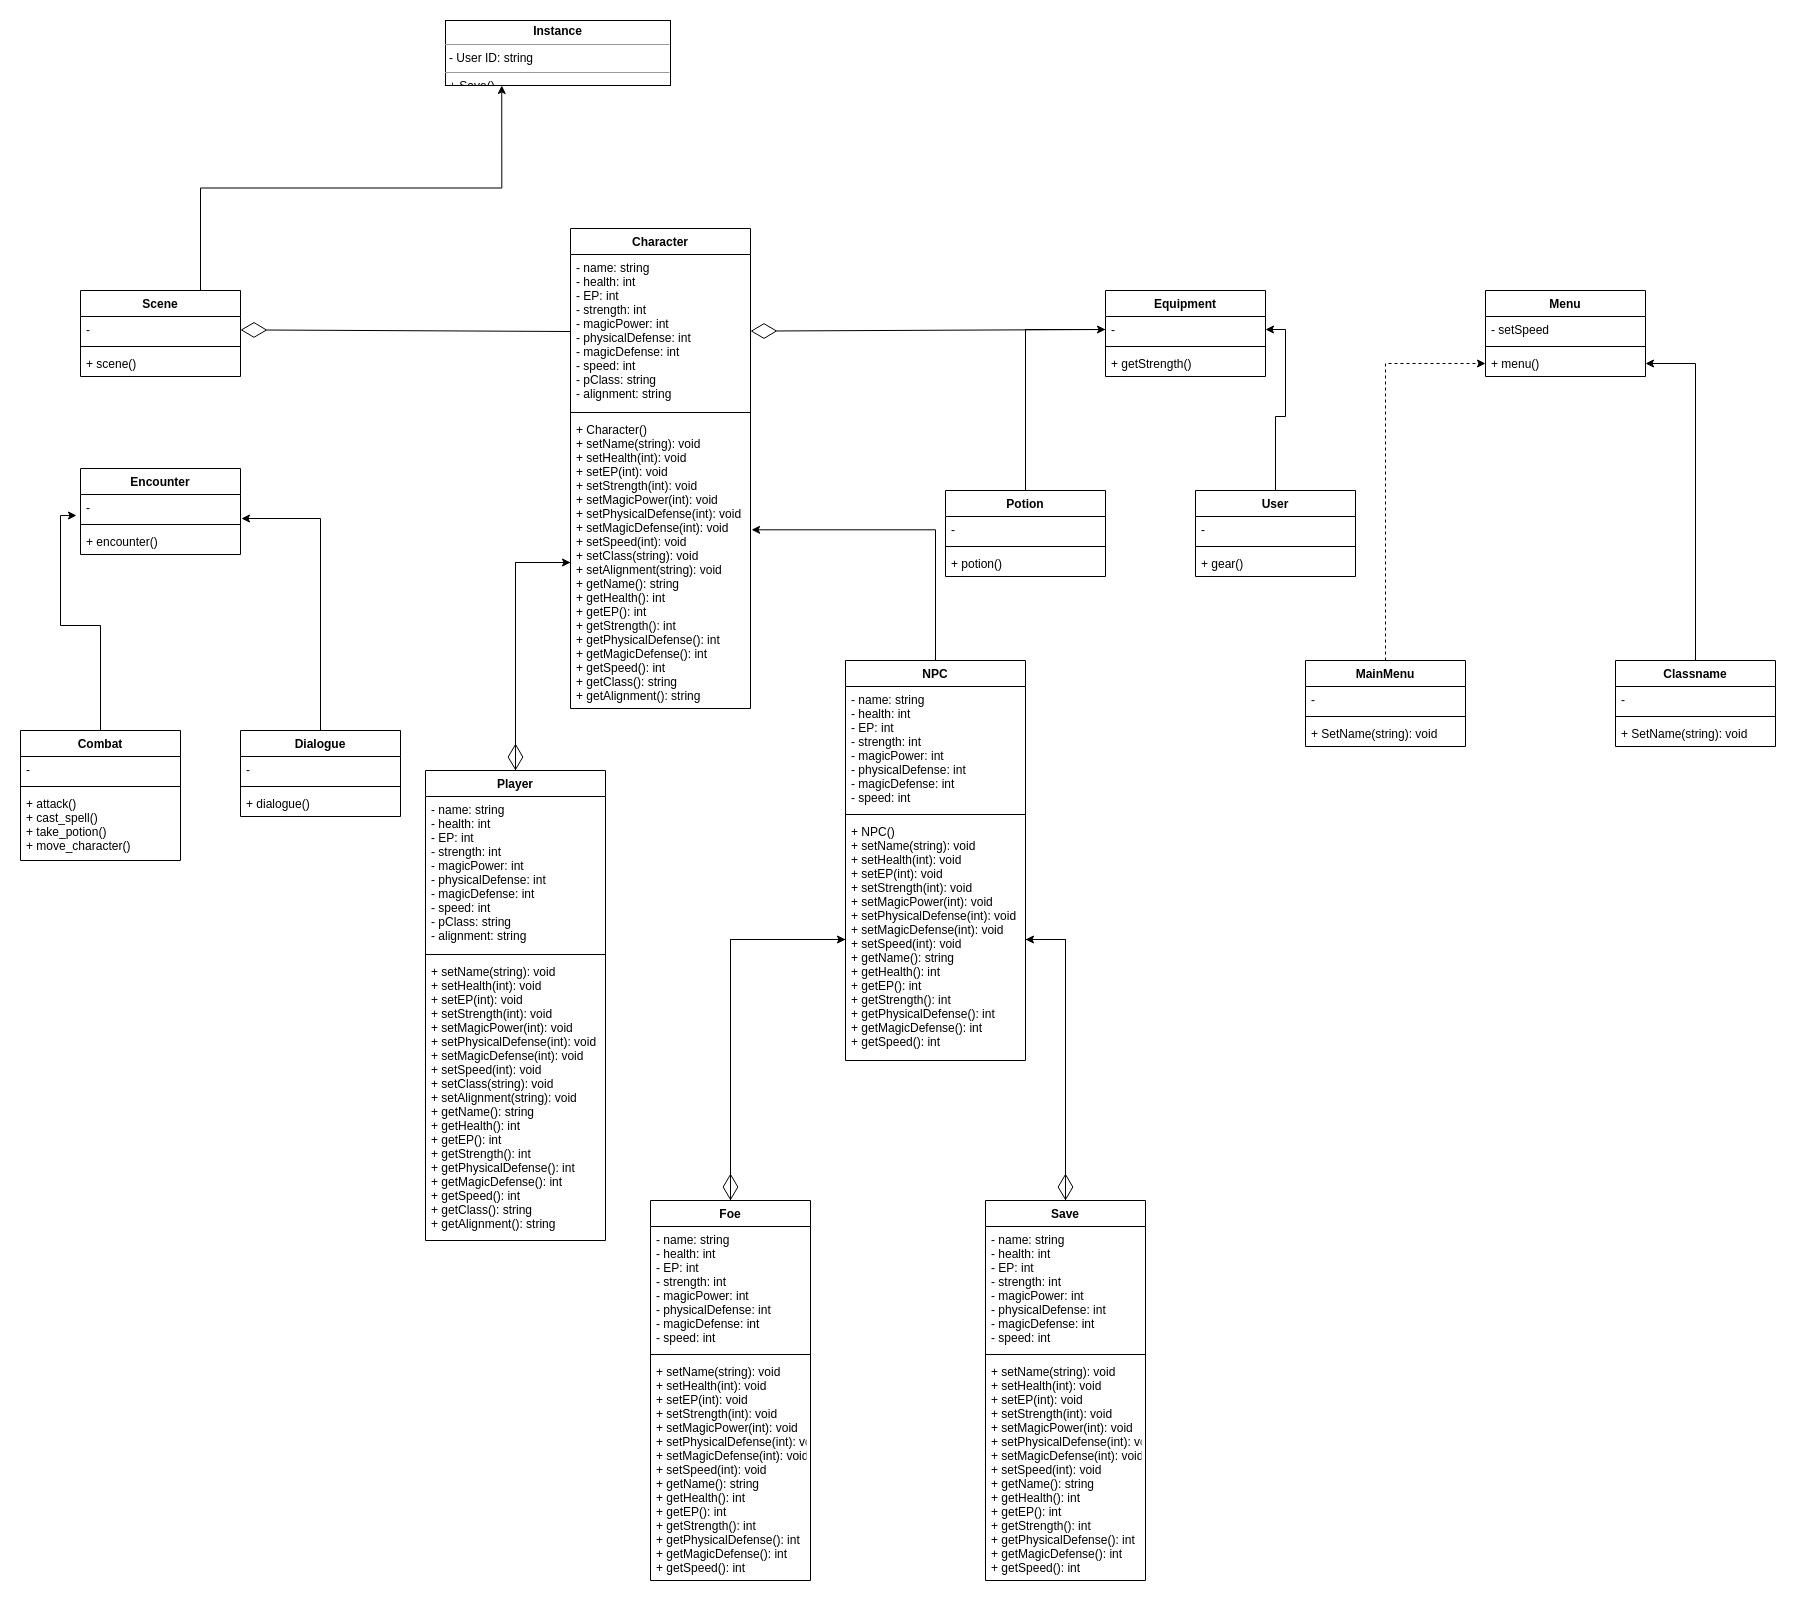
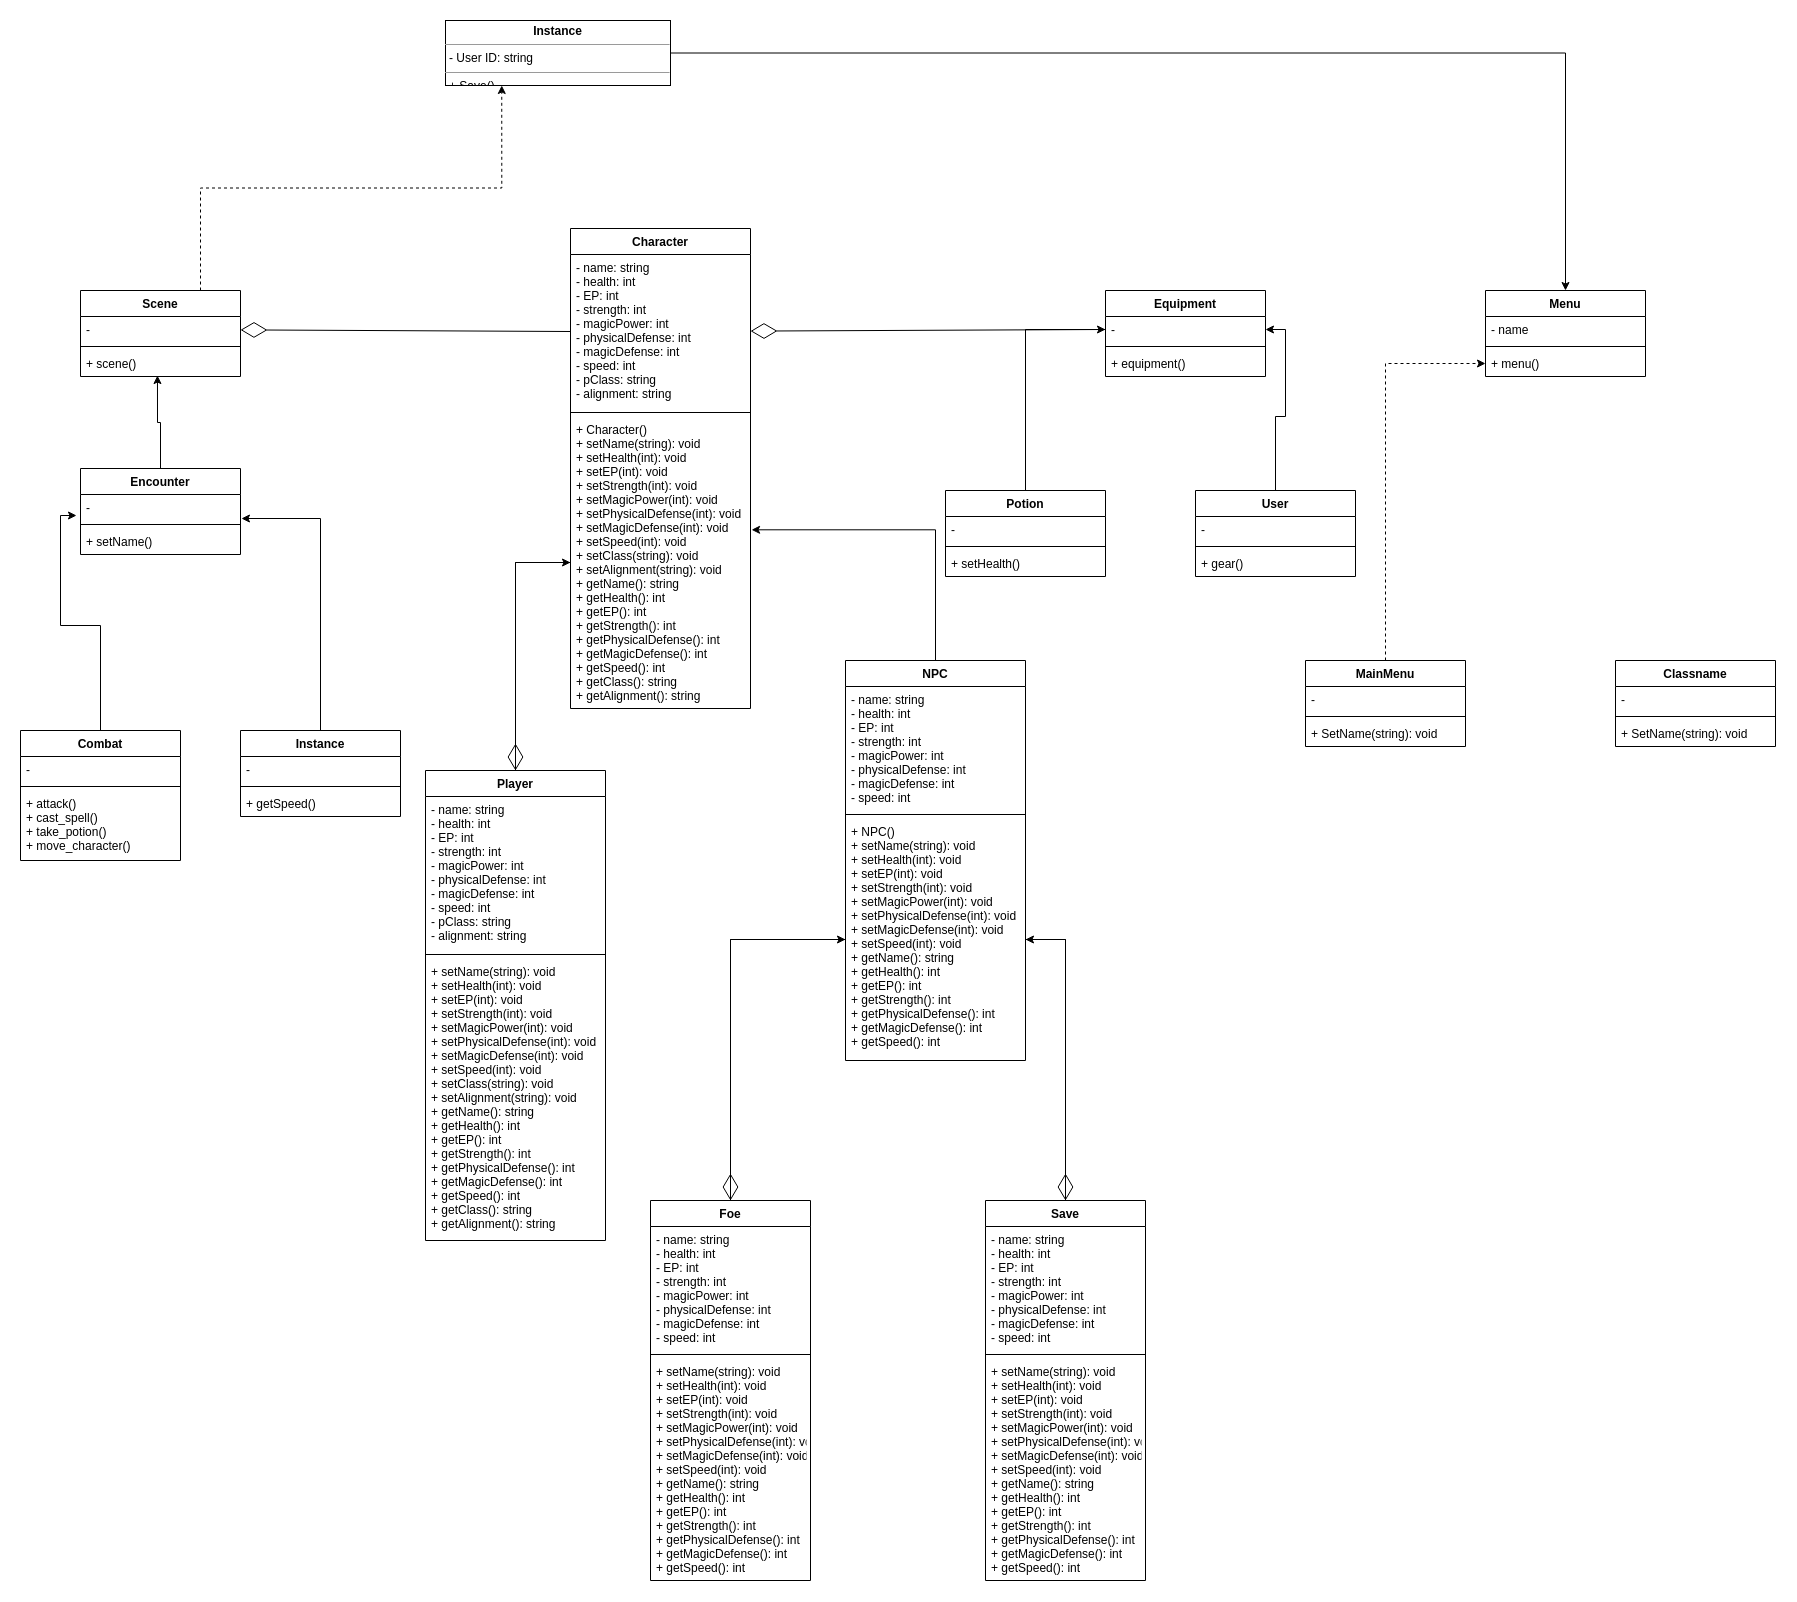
none -> (1234, 53)
(349, 188) -> (349, 188)
(1523, 330) -> (1510, 330)
(1160, 364) -> (1152, 364)
none -> (161, 425)
(1696, 491) -> none
(128, 542) -> (121, 542)
(981, 564) -> (992, 564)
(320, 744) -> (320, 744)
(282, 804) -> (285, 804)
